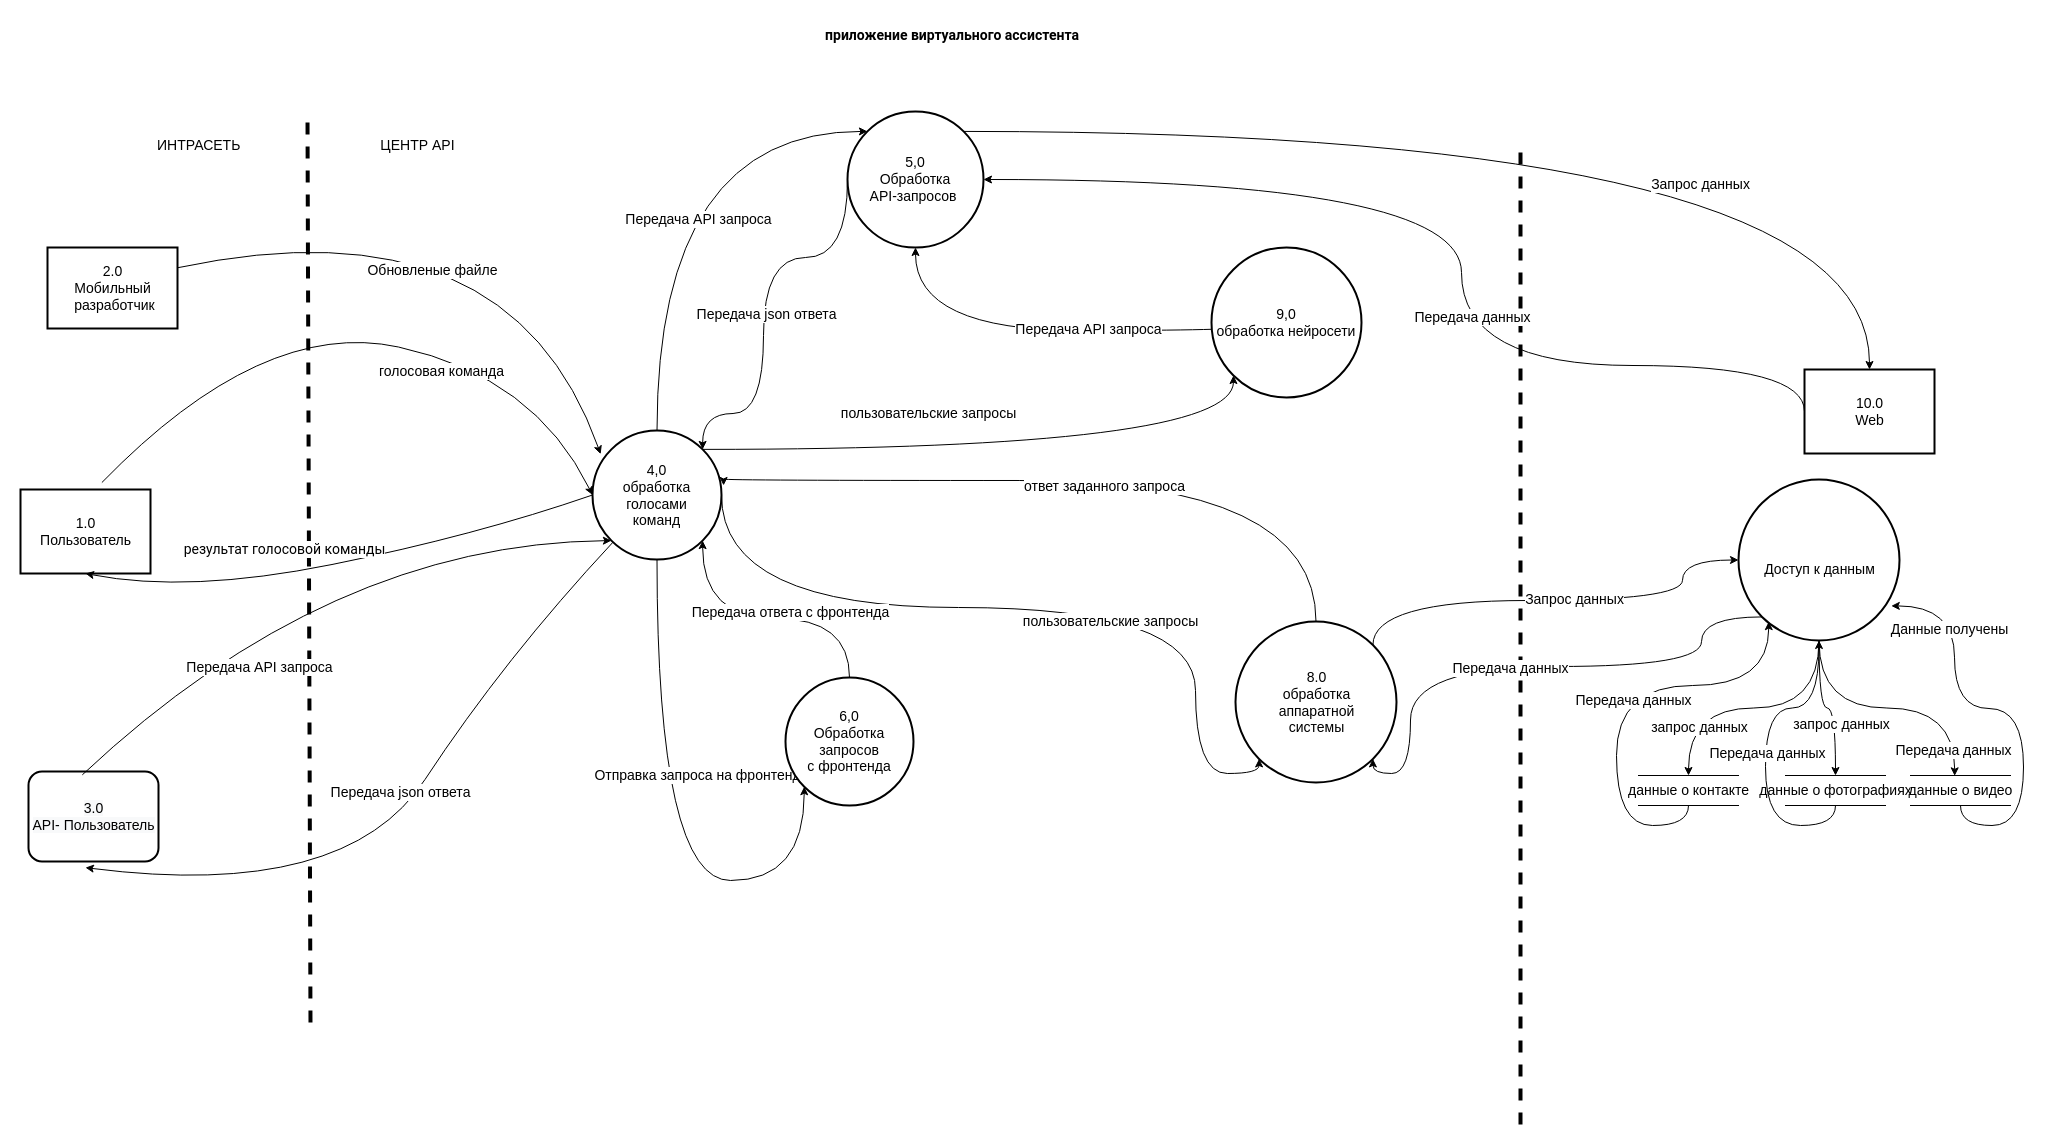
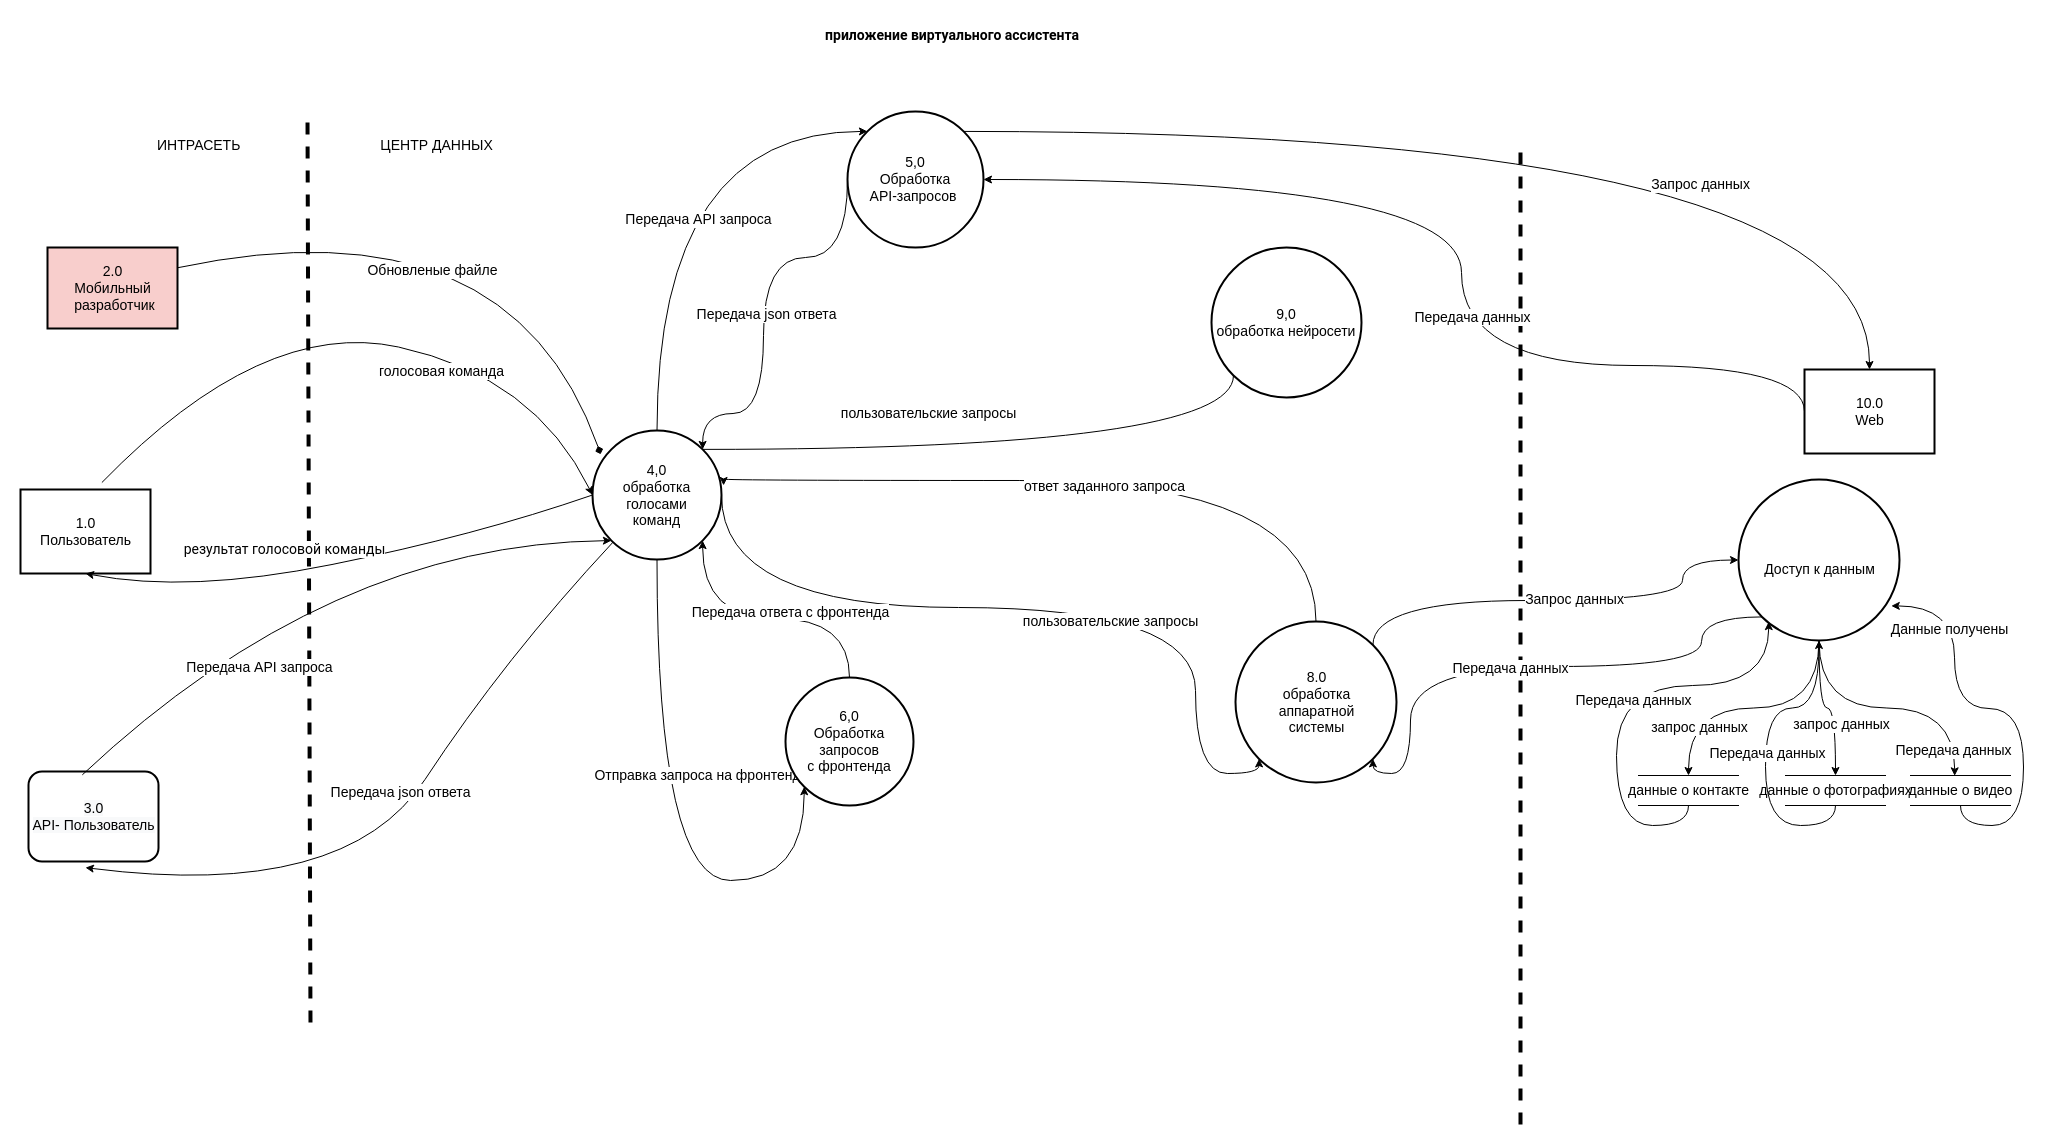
(335, 146) -> (346, 146)
(113, 288) -> (113, 288)
(1046, 329) -> none
(1107, 432) -> (1109, 430)
(597, 445) -> (597, 445)
